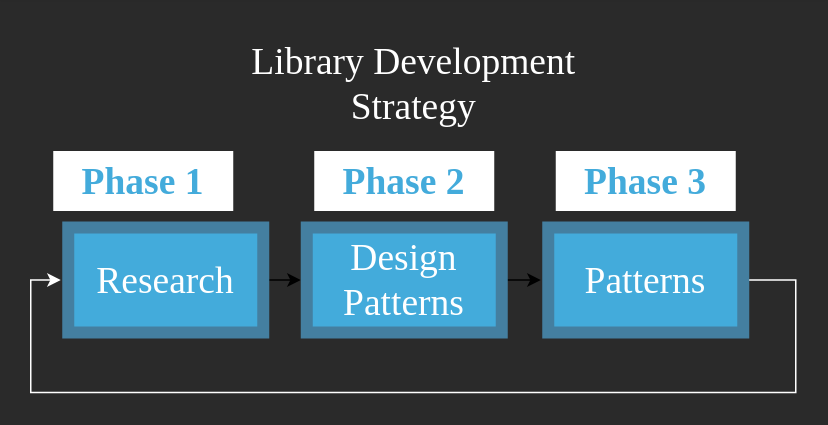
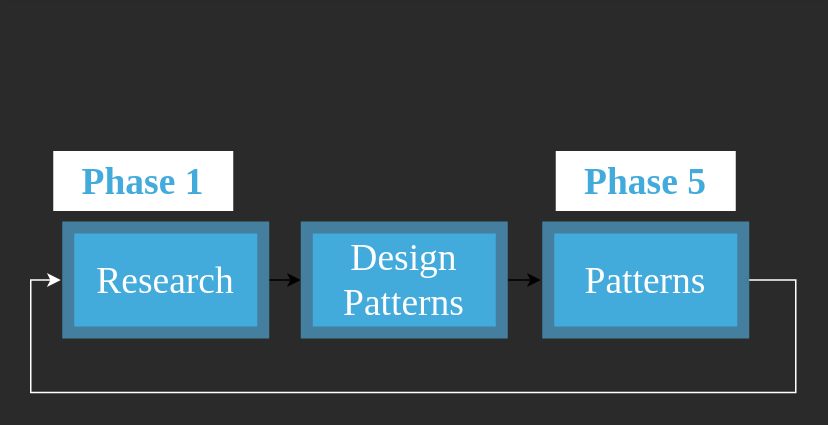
(414, 83) -> none
(404, 181) -> none
(646, 181) -> (646, 181)
